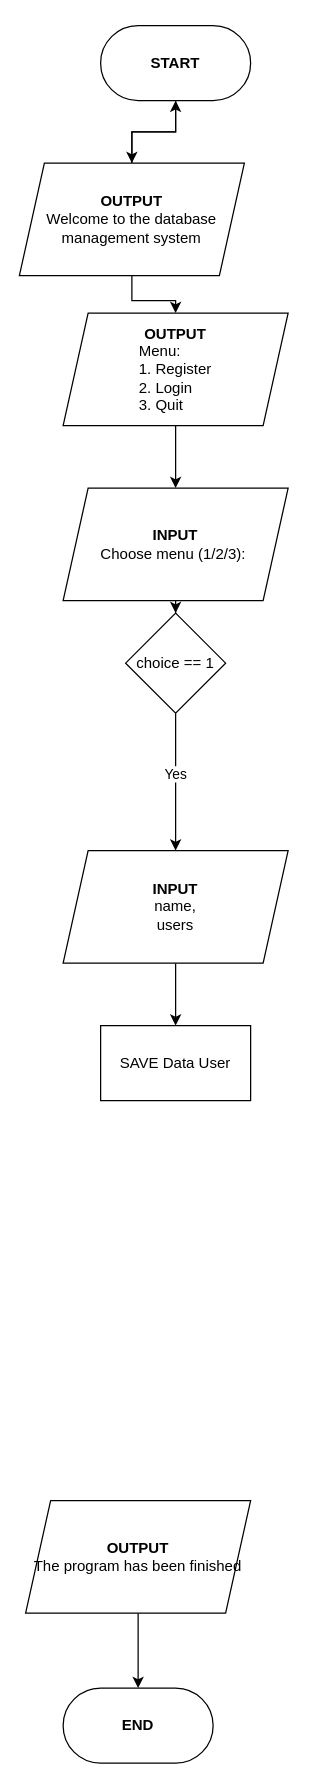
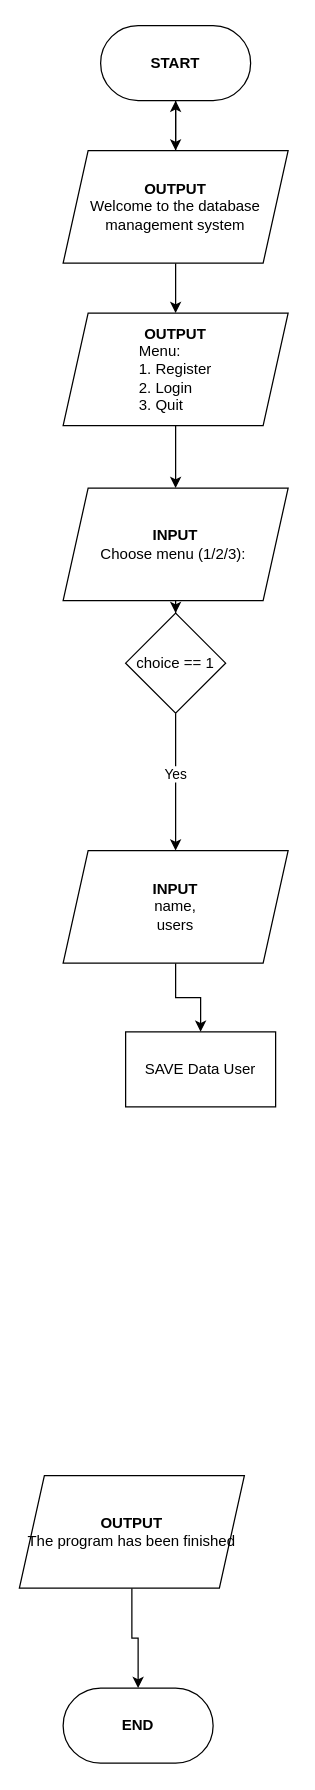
(132, 219) -> (176, 207)
(176, 1063) -> (201, 1069)
(138, 1557) -> (132, 1532)
